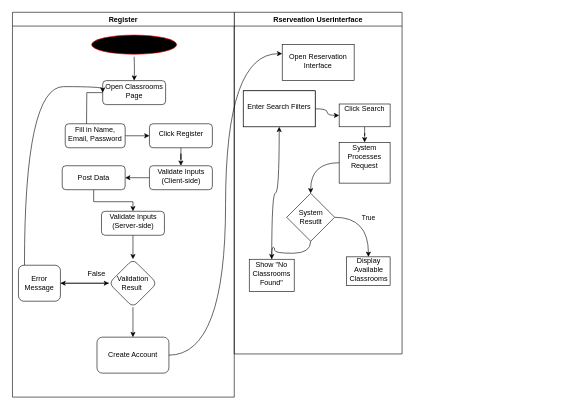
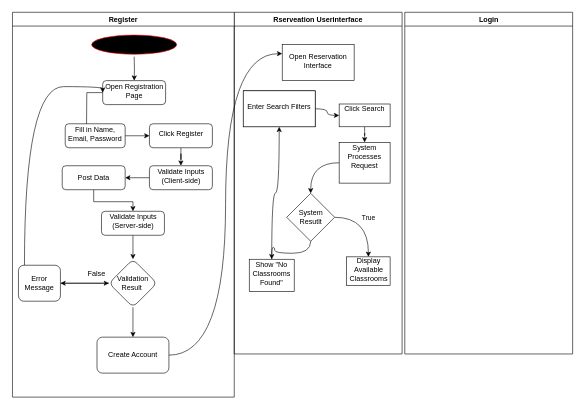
(134, 93) -> (134, 93)
none -> (489, 183)
